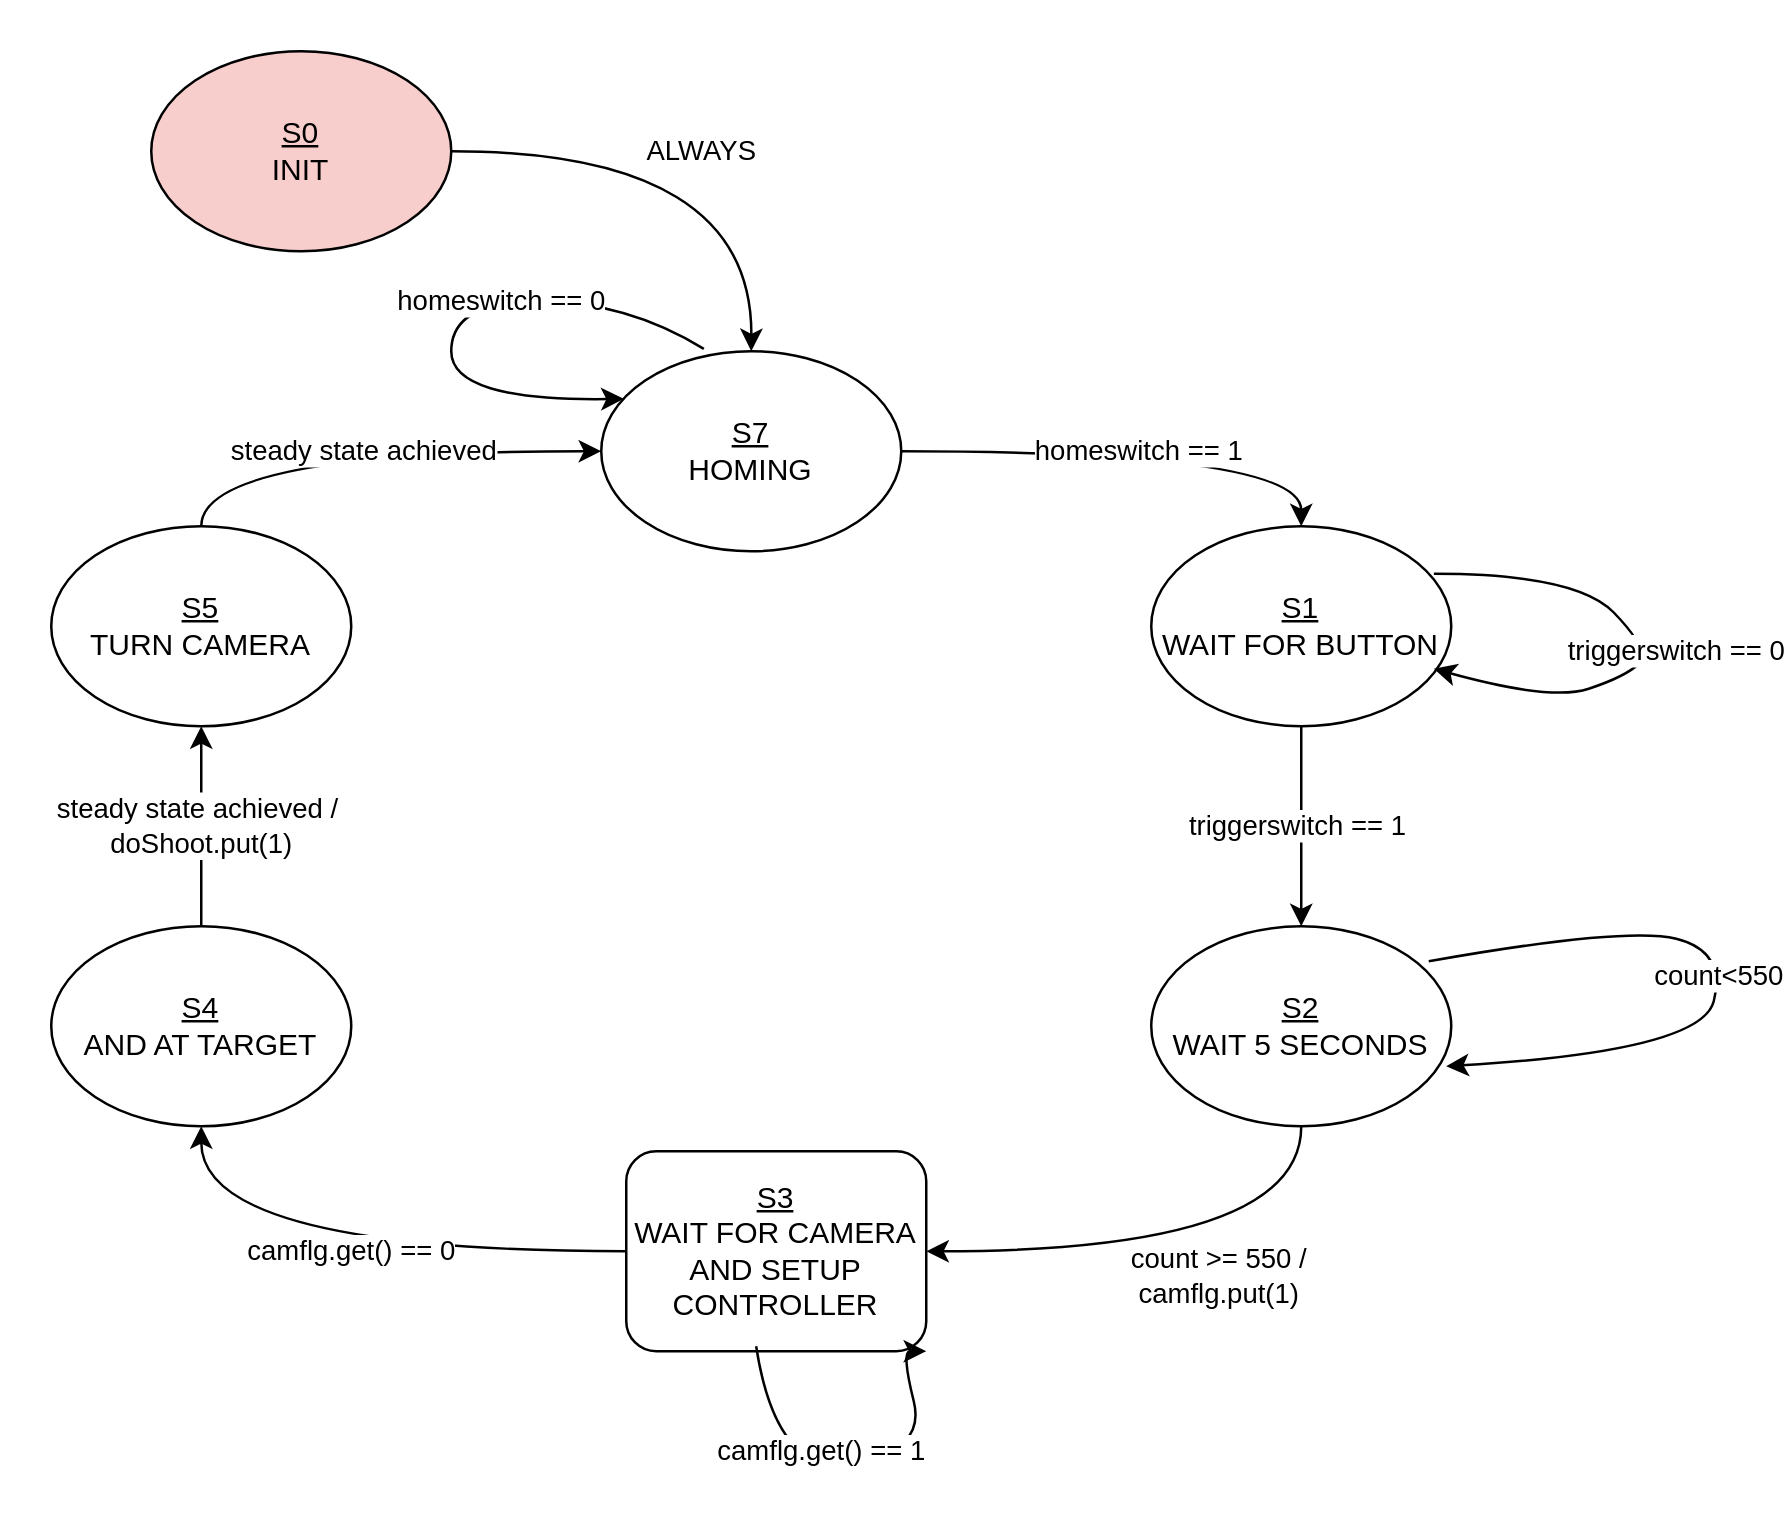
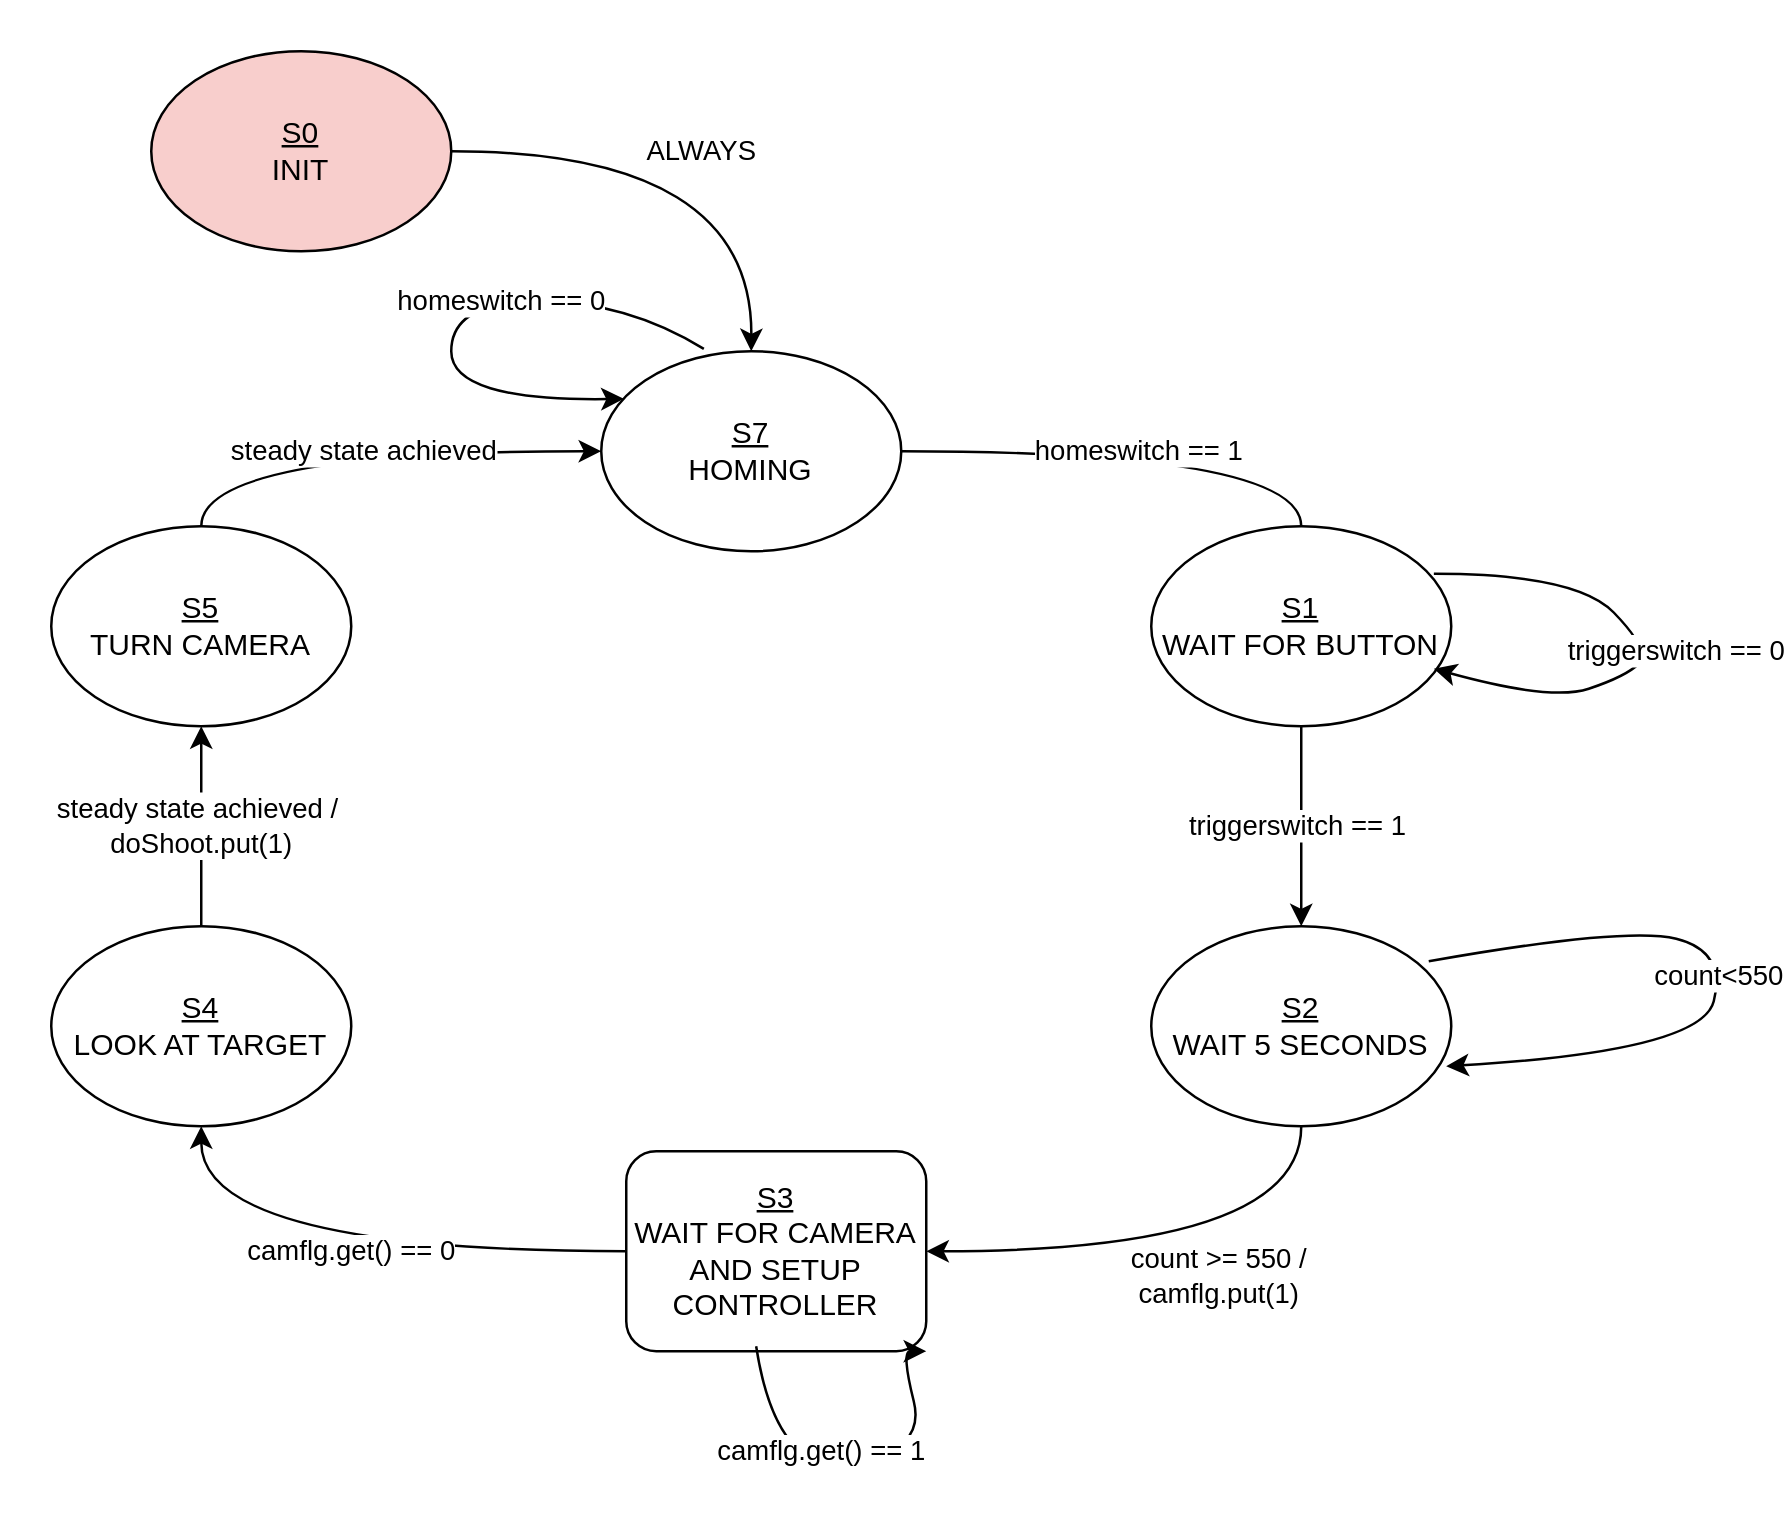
(1255, 477) -> (1250, 483)
(201, 1026) -> (201, 1026)
